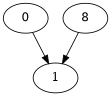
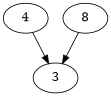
(26, 18) -> (26, 18)
(56, 78) -> (56, 78)
